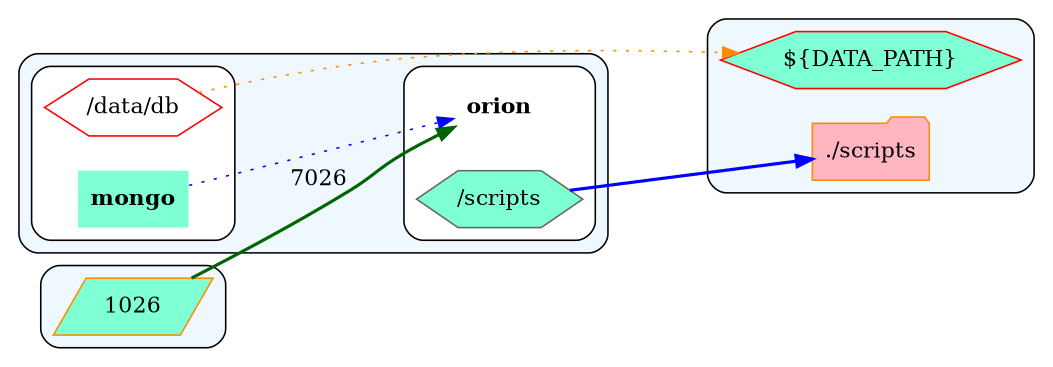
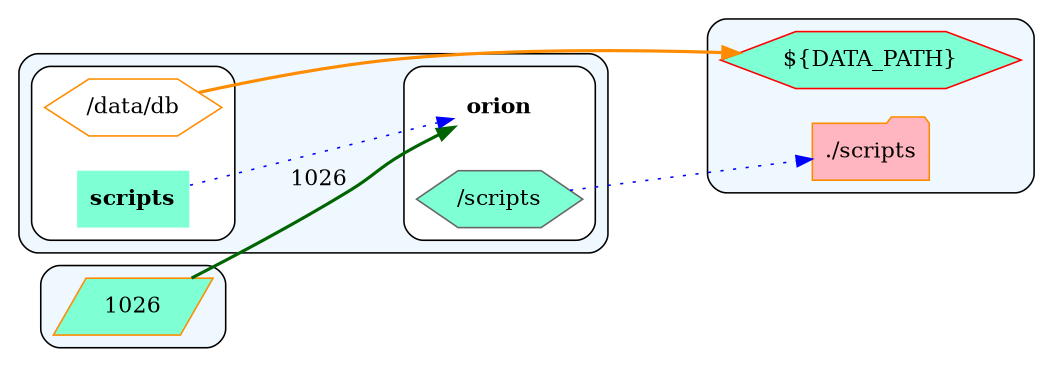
(354, 64) -> (354, 64)
(133, 107) -> (133, 107)
(683, 176) -> (683, 176)
(319, 179) -> (319, 179)
(133, 199) -> (133, 199)
